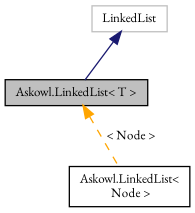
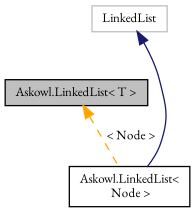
(99, 61) -> (165, 105)
